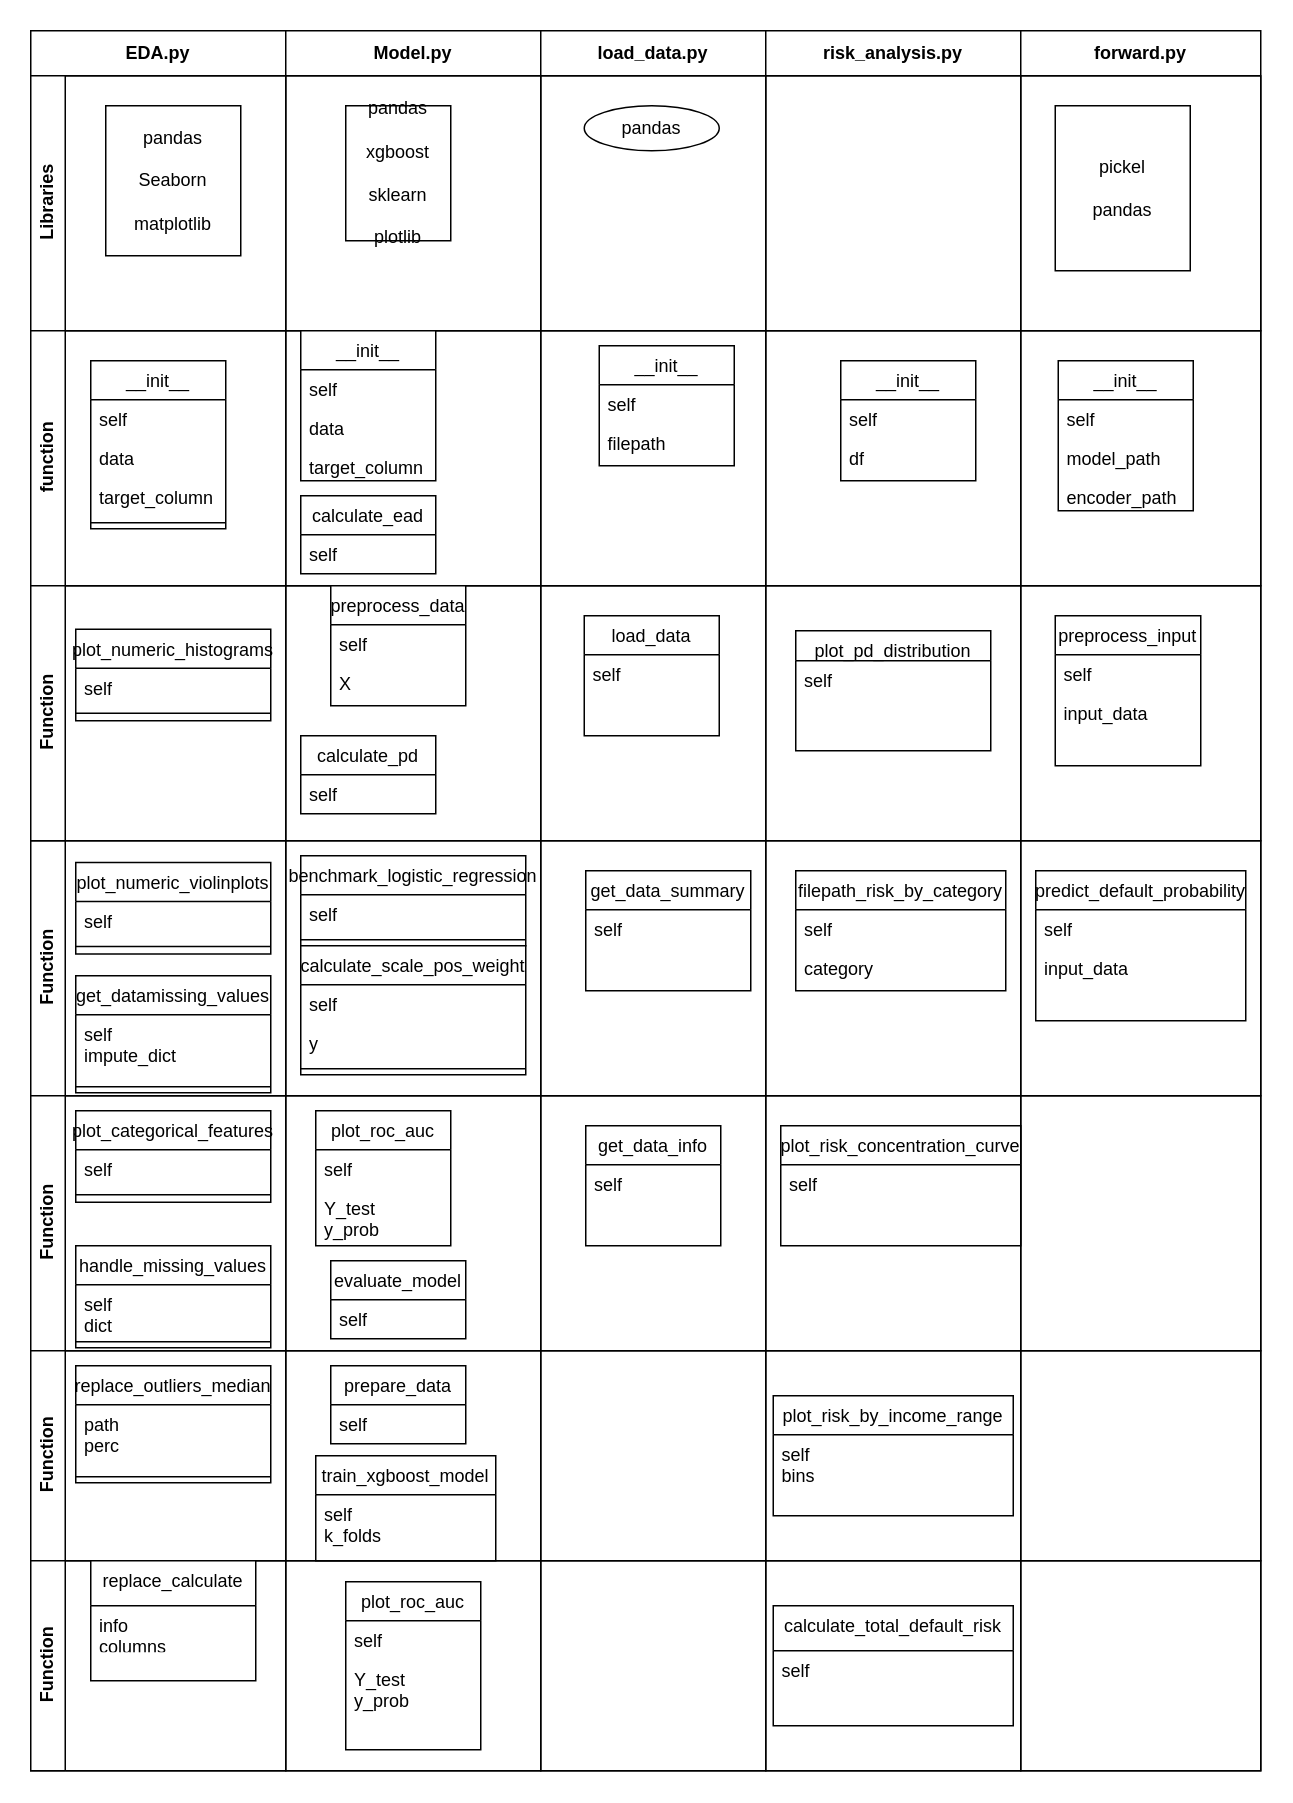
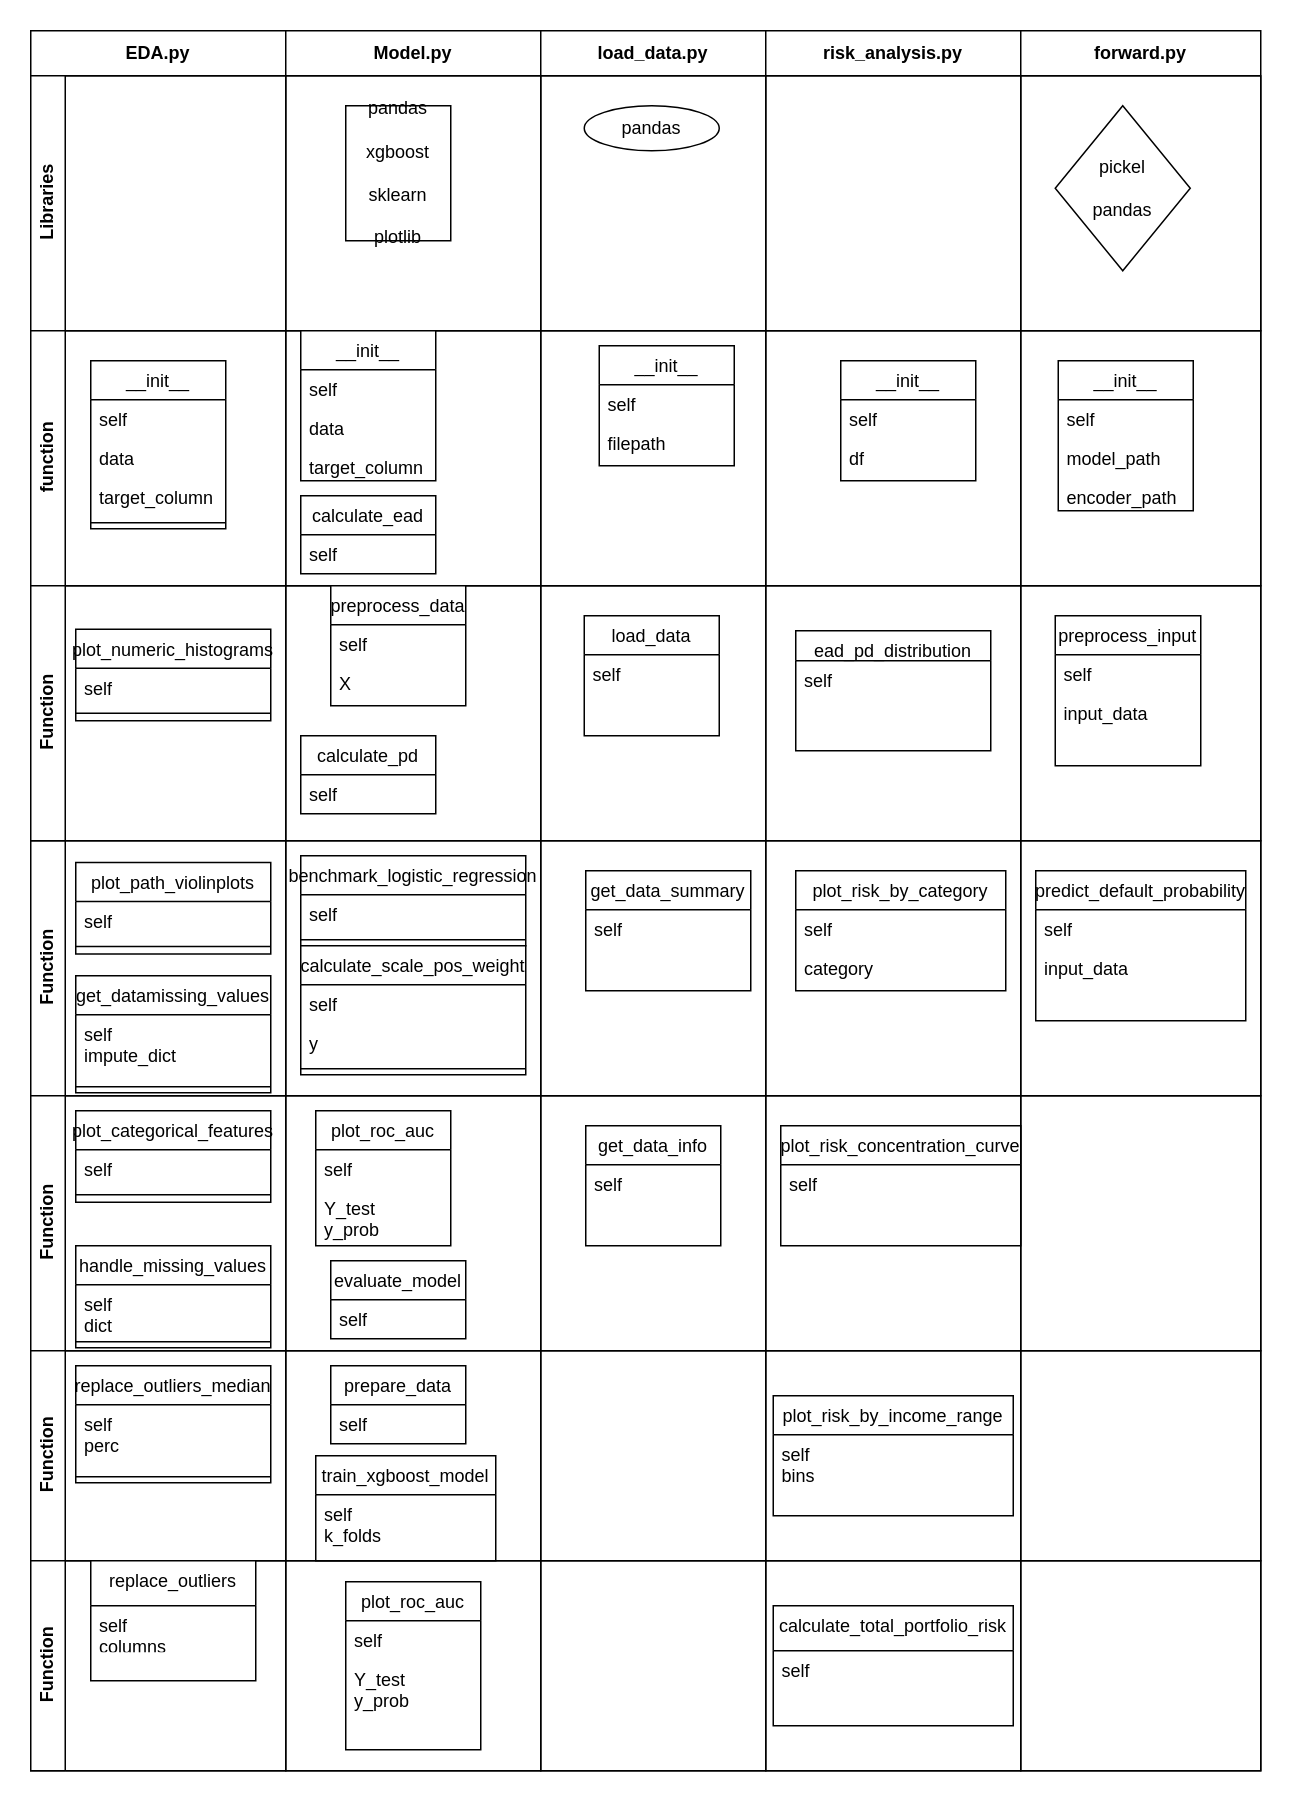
(173, 181) -> none
(1123, 188) -> (1123, 188)
(893, 651) -> (893, 651)
(173, 883) -> (173, 883)
(900, 891) -> (900, 891)
(104, 1425) -> (102, 1425)
(173, 1581) -> (173, 1581)
(117, 1626) -> (117, 1626)
(893, 1626) -> (893, 1626)
